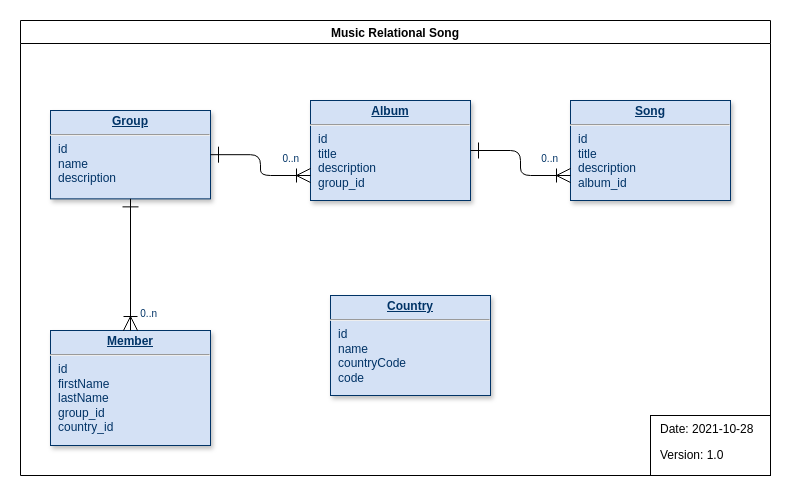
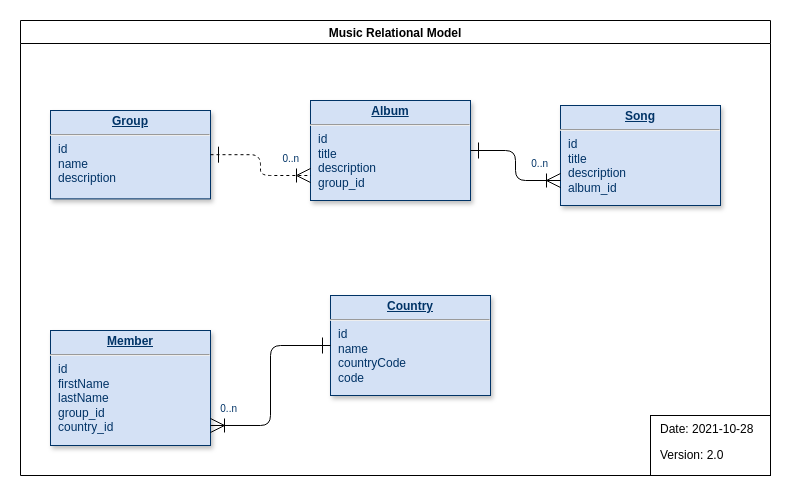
(395, 33) -> (395, 33)
(651, 151) -> (641, 156)
(261, 168) -> (261, 168)
(131, 264) -> none
none -> (271, 386)
(711, 425) -> (711, 425)
